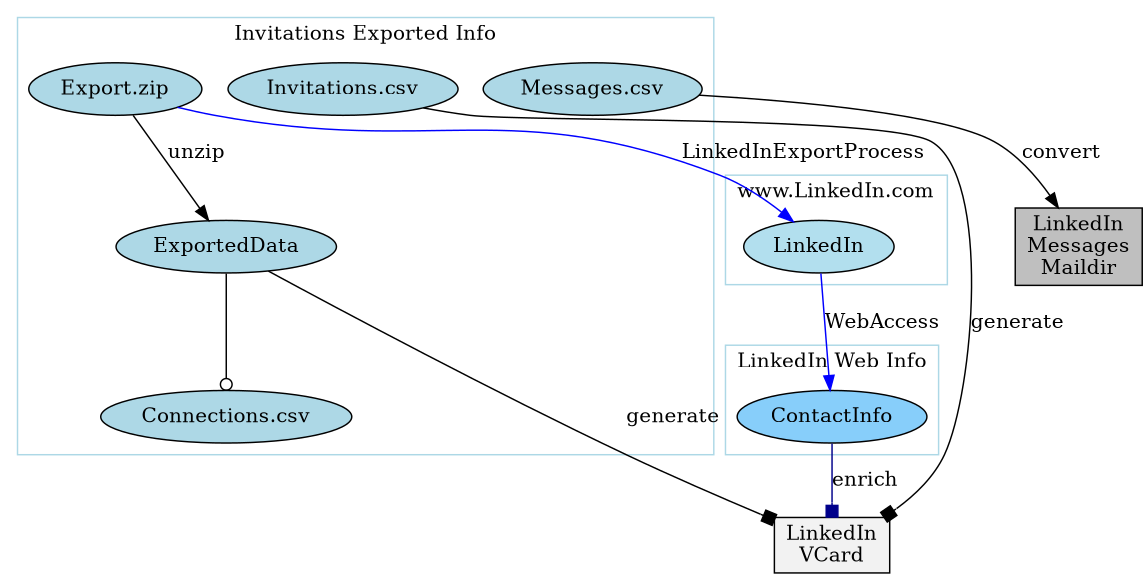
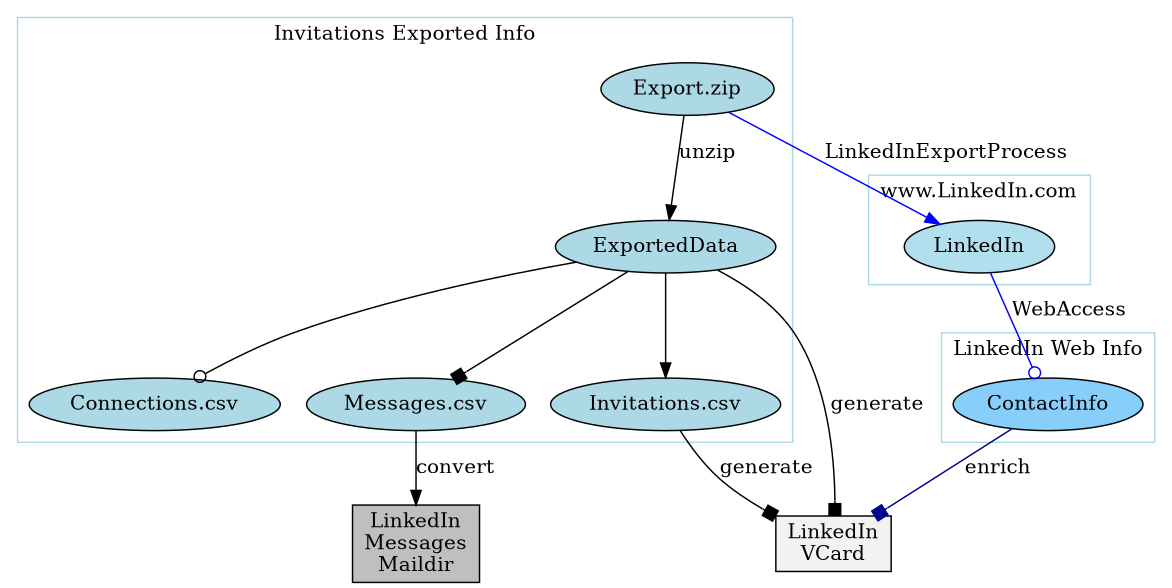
none -> (666, 318)
none -> (547, 322)
(825, 324) -> (1011, 320)
